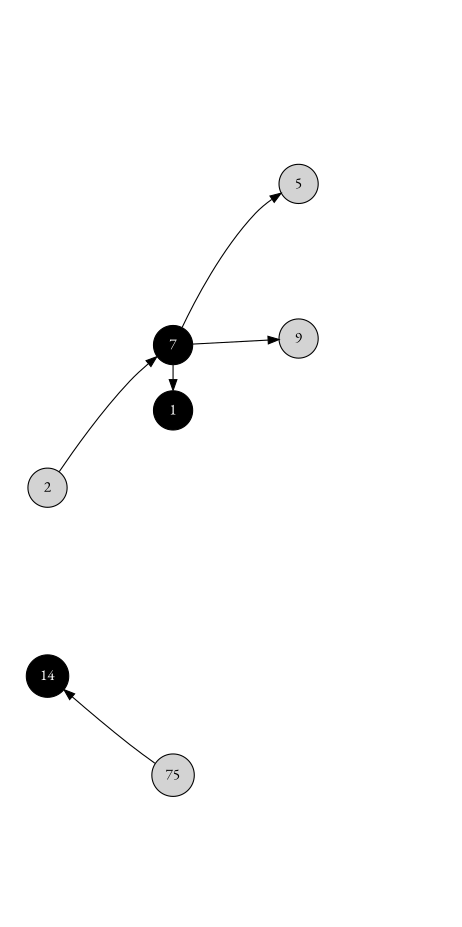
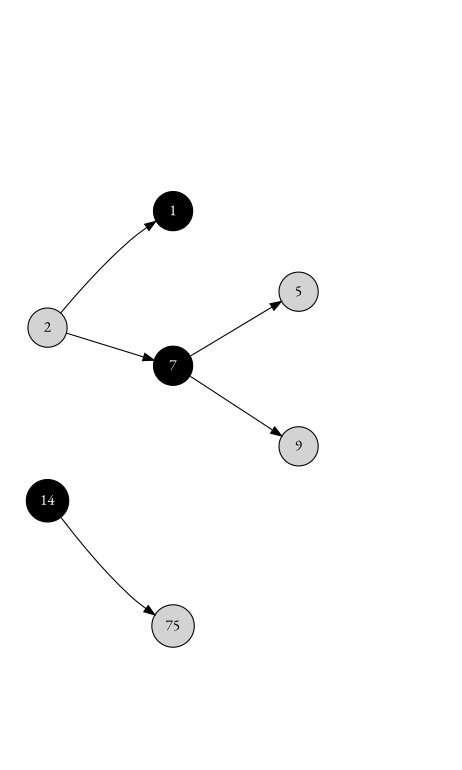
(173, 372) -> (101, 268)
(113, 731) -> (101, 566)
